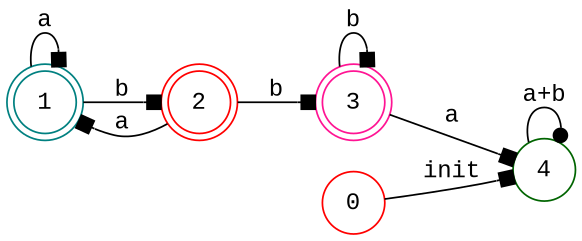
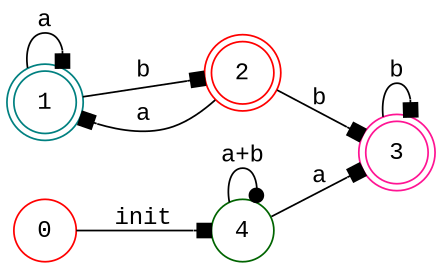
(444, 134) -> (309, 197)
